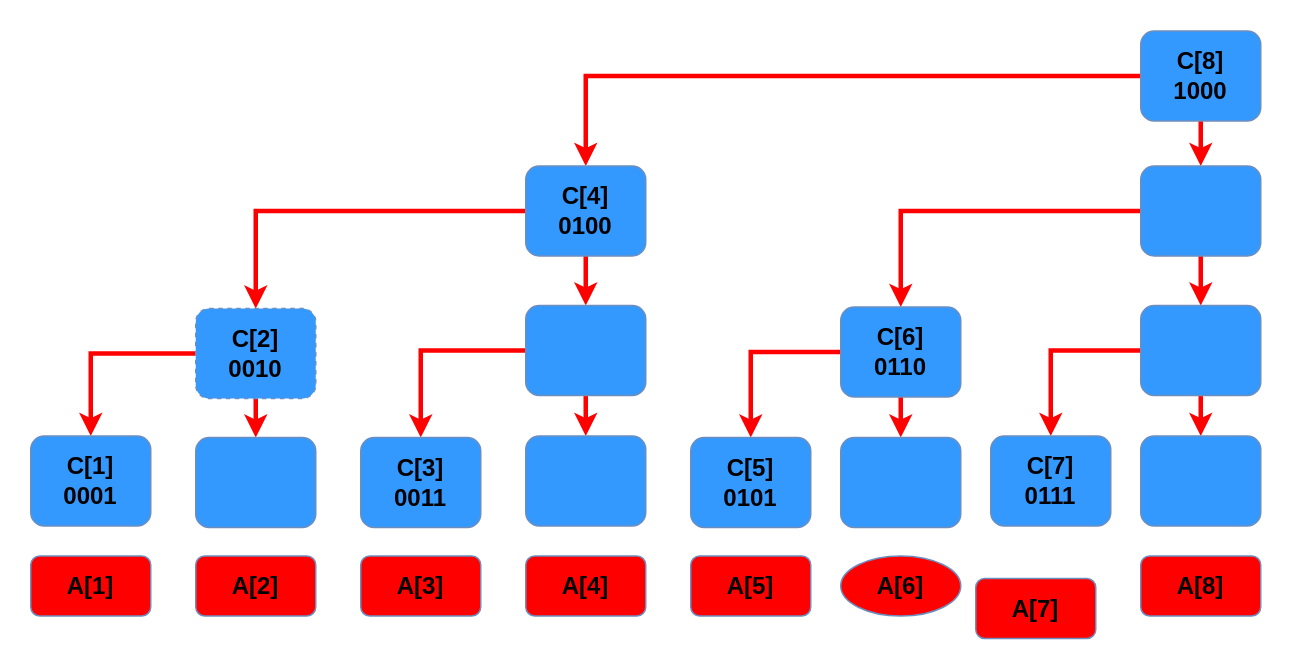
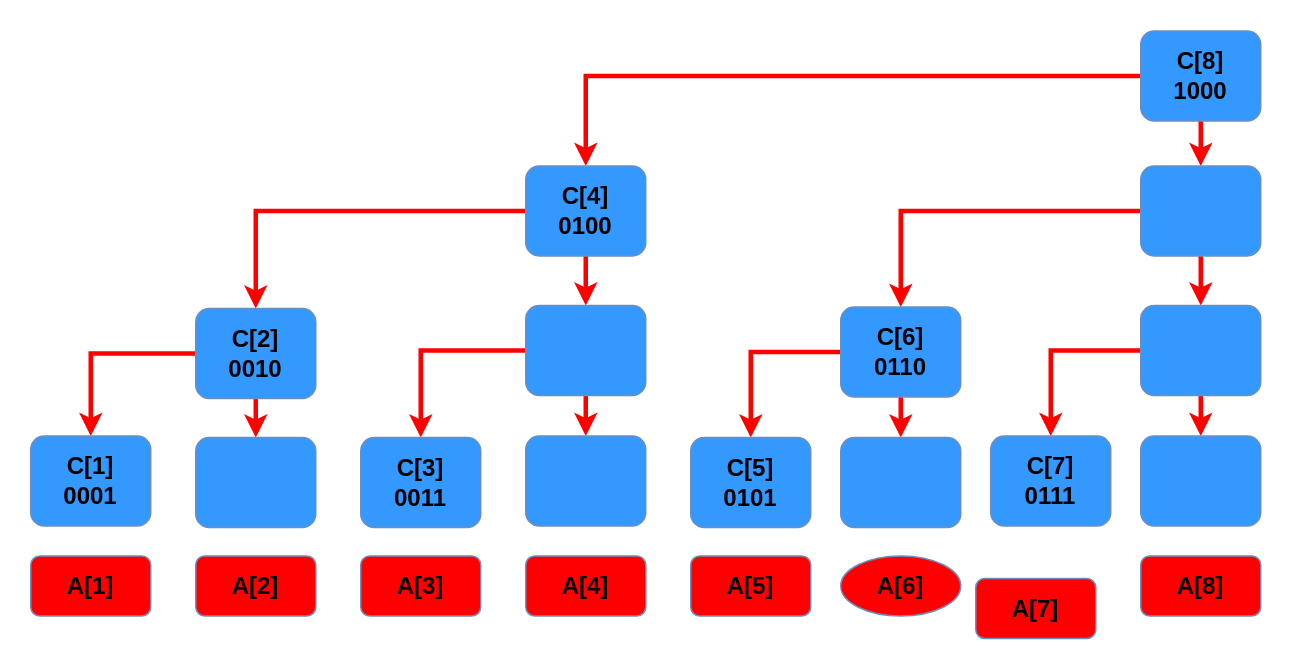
(256, 353) -> (256, 353)
